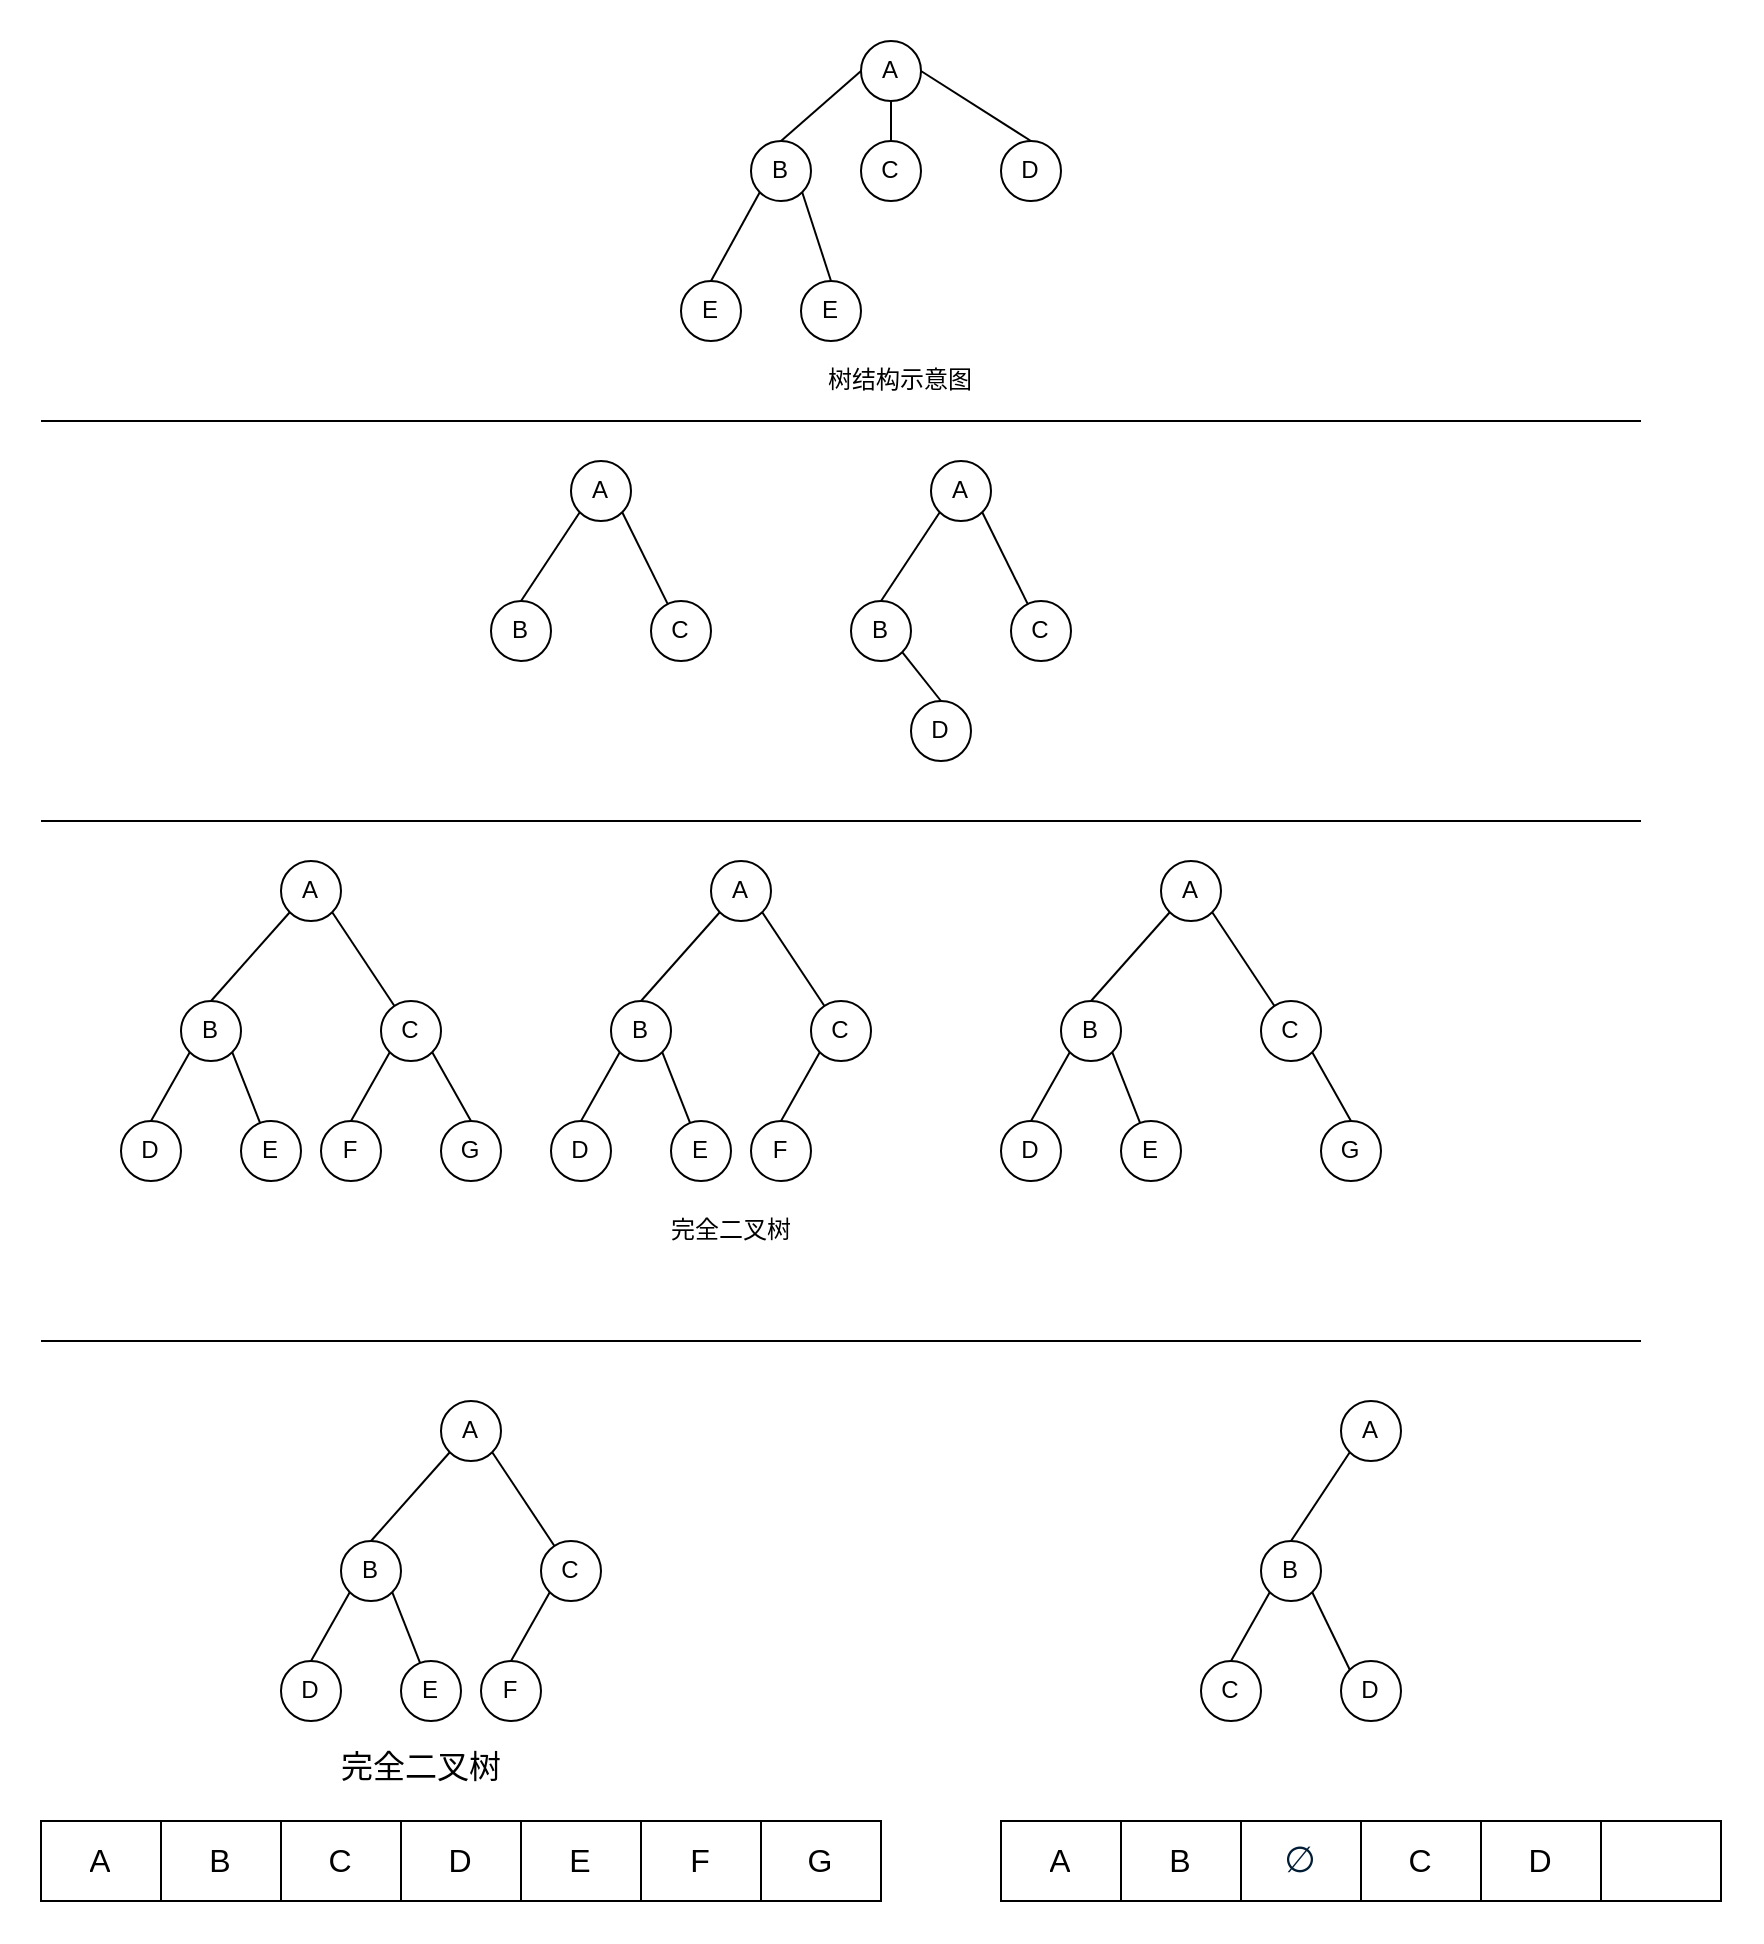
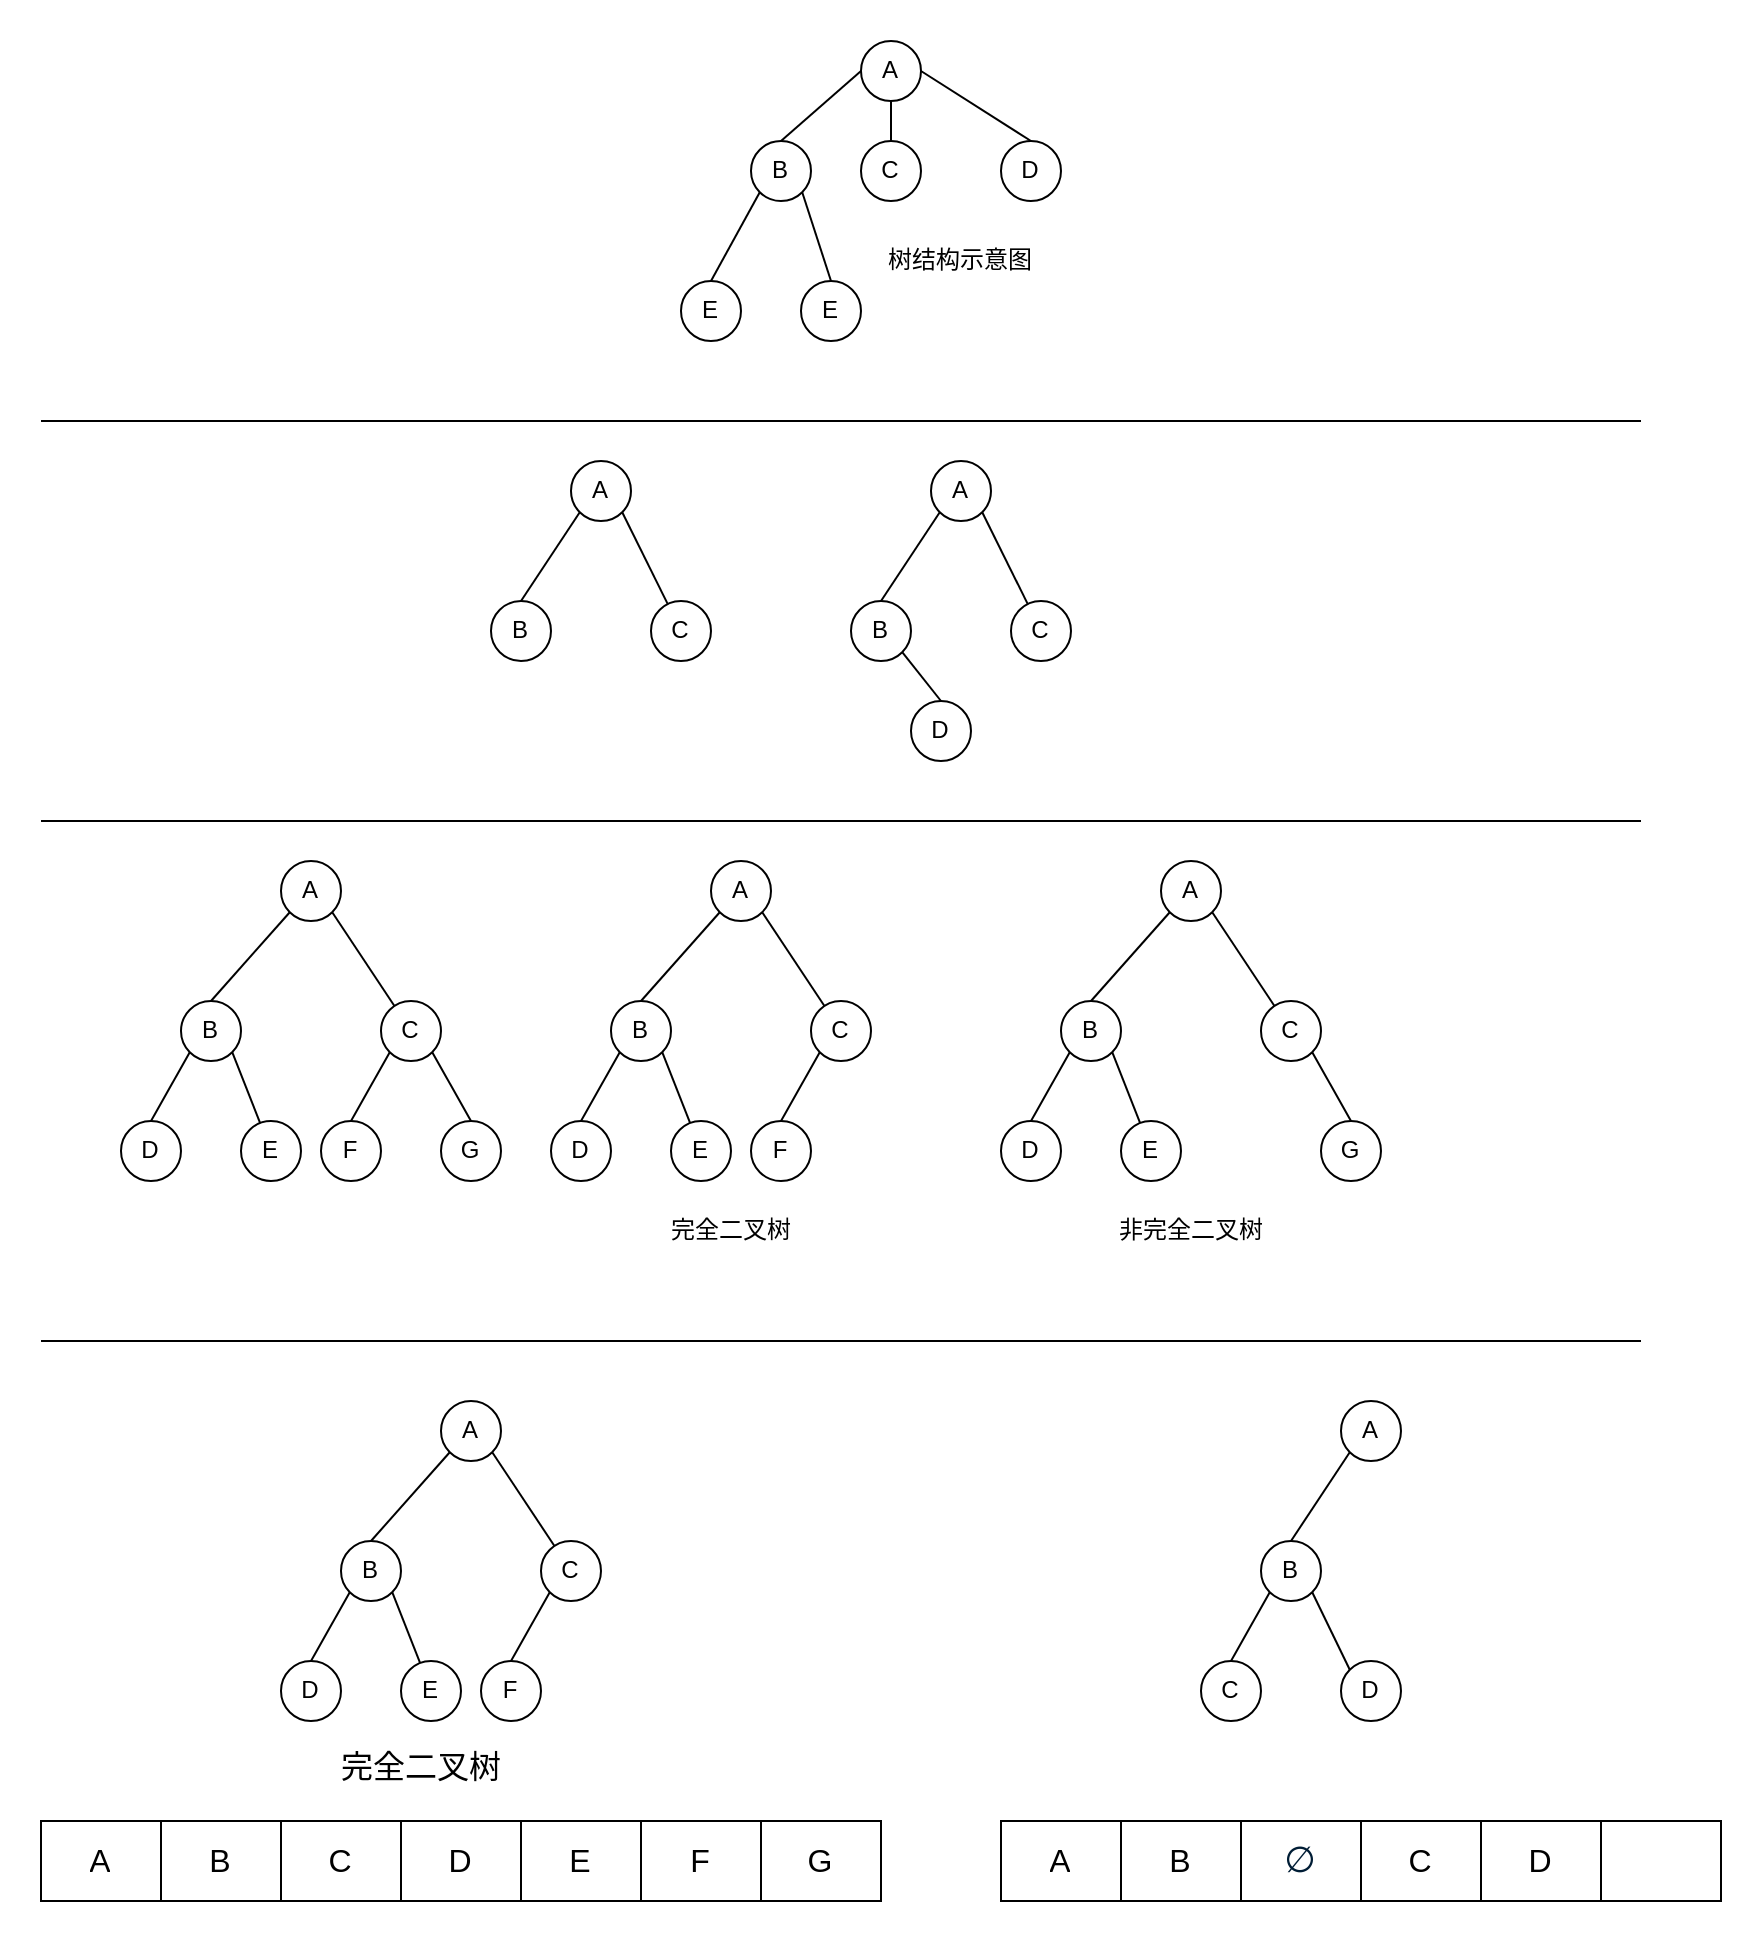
(901, 381) -> (961, 261)
none -> (1191, 1231)
